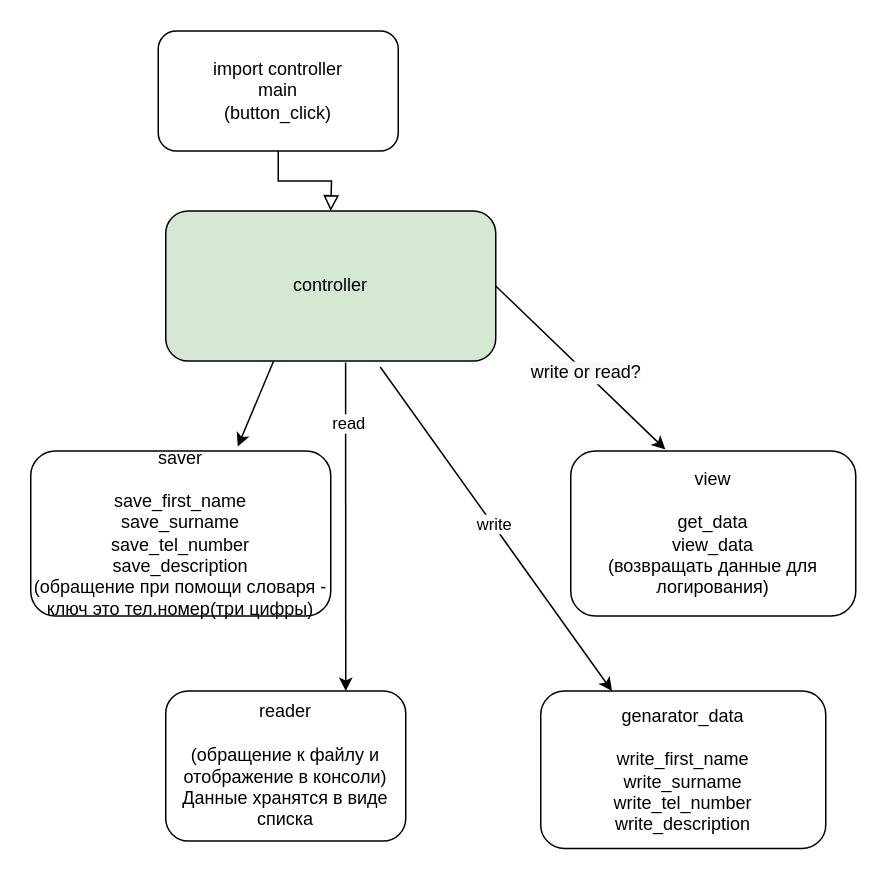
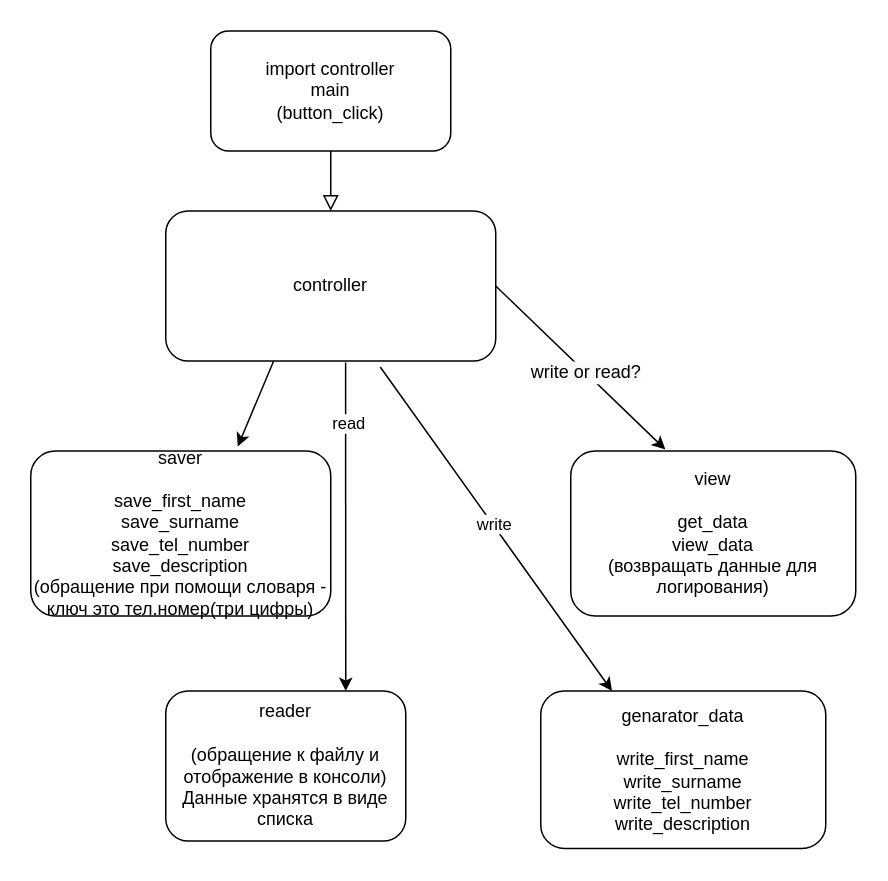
(278, 91) -> (331, 91)
(331, 286) -> (331, 286)
